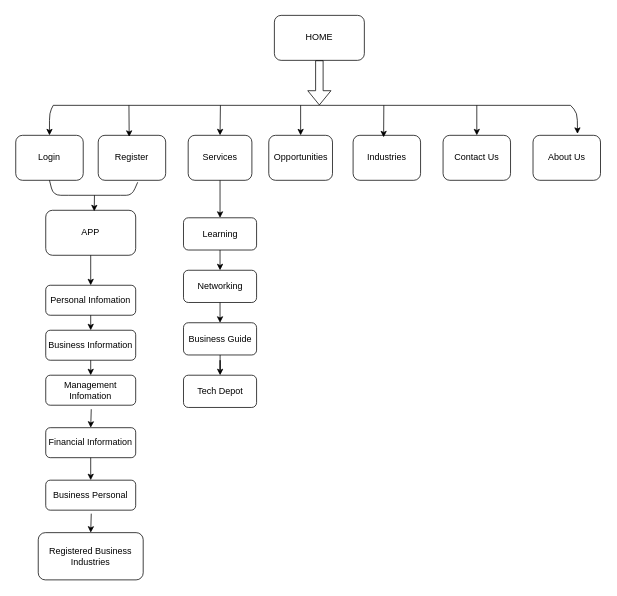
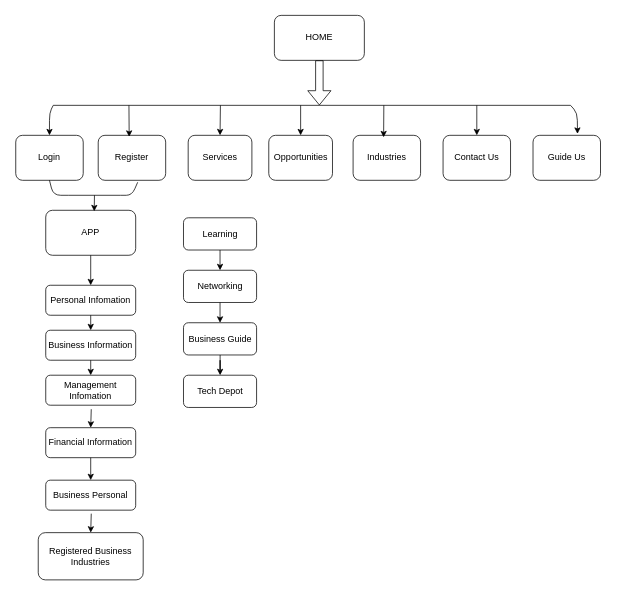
(567, 158) -> (567, 158)
(220, 211) -> none
